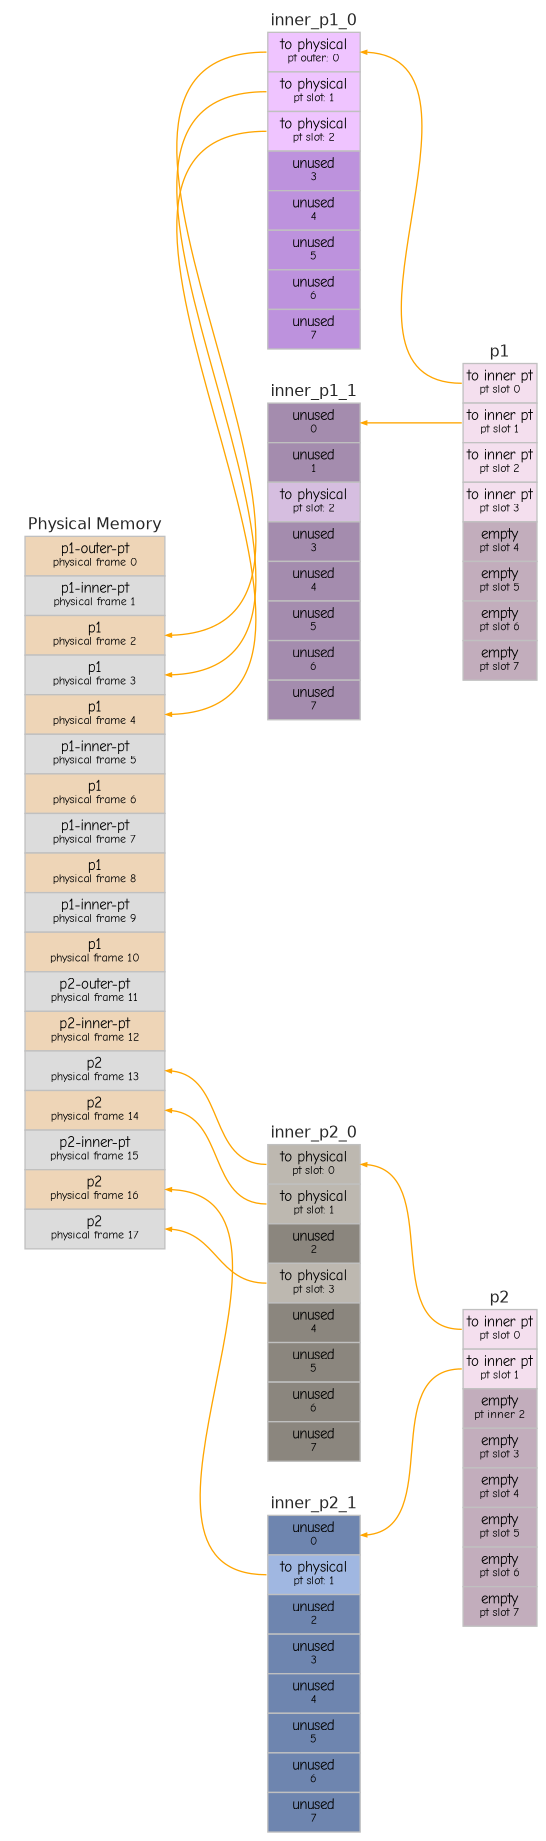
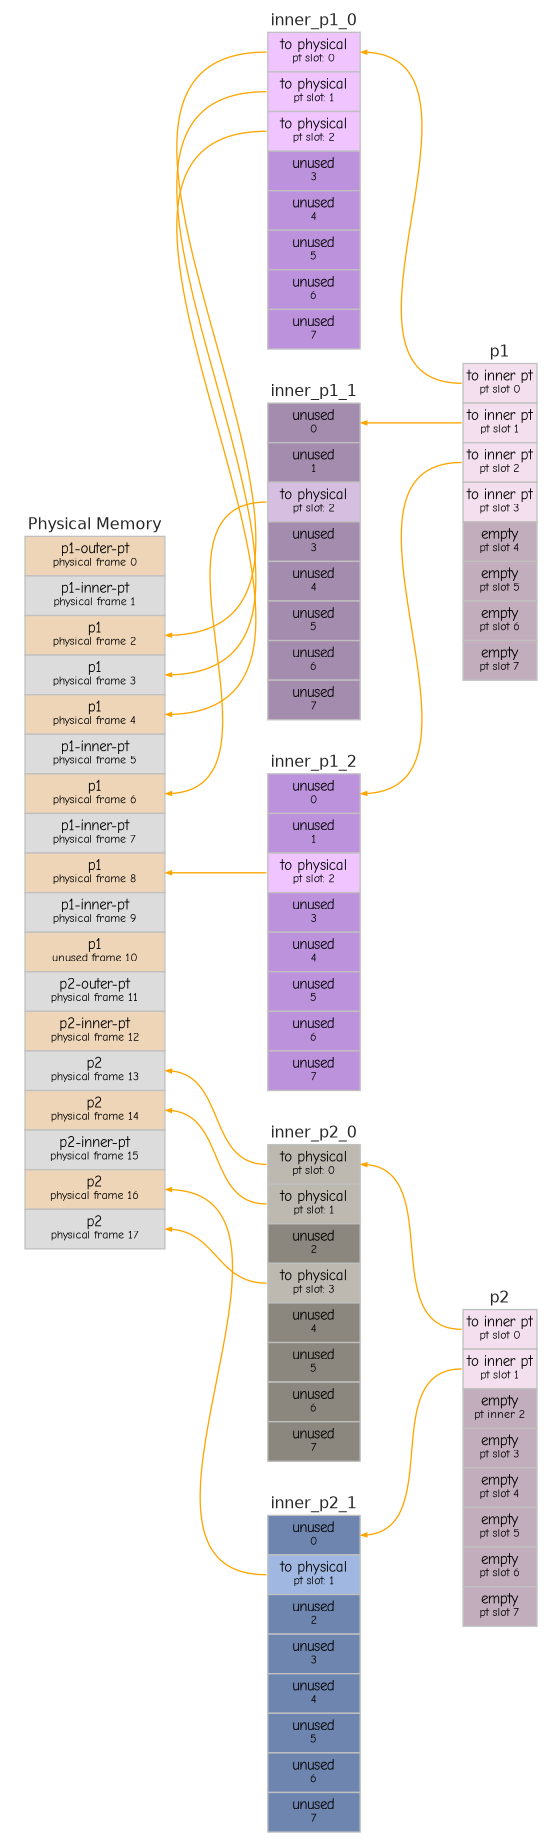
(314, 58) -> (314, 58)
none -> (216, 645)
none -> (314, 920)
(95, 958) -> (95, 958)
